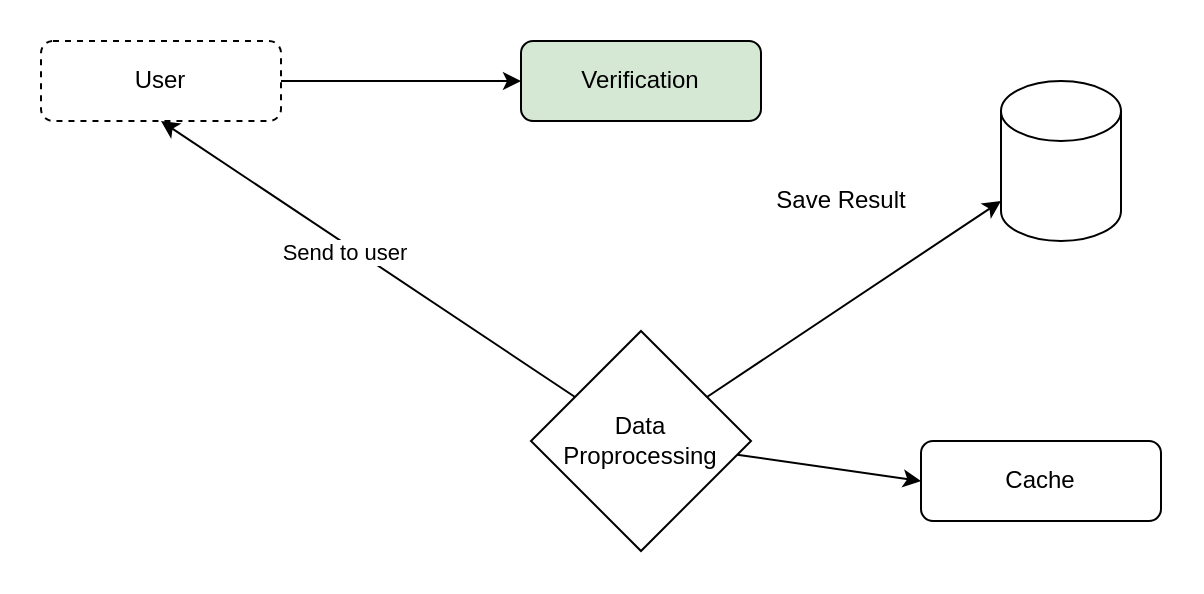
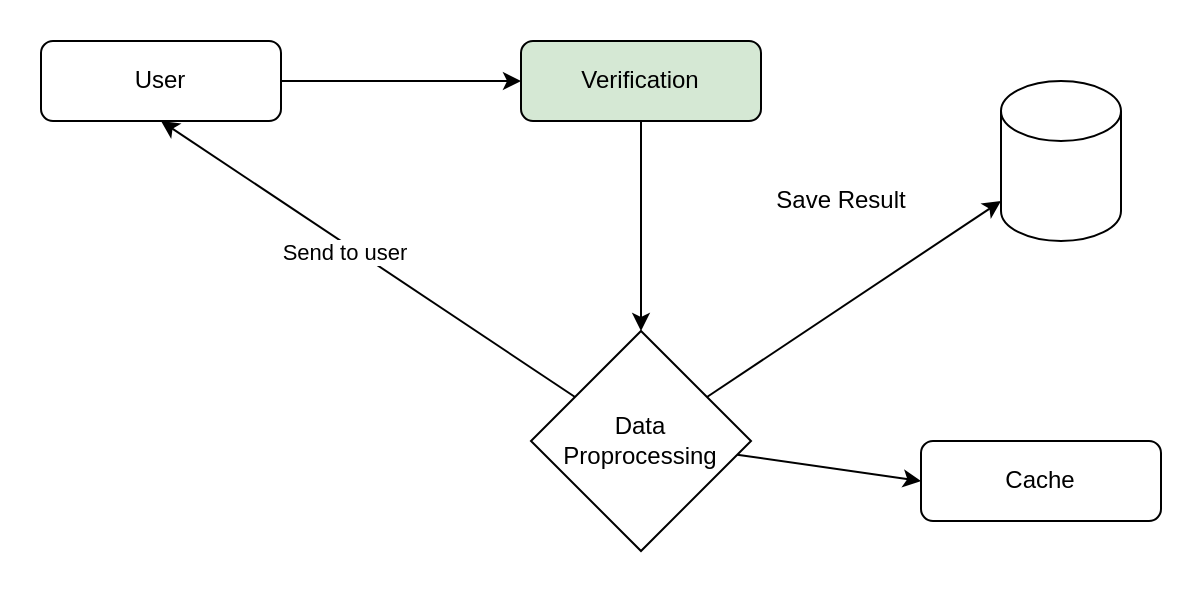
(161, 81) -> (161, 81)
none -> (641, 219)
